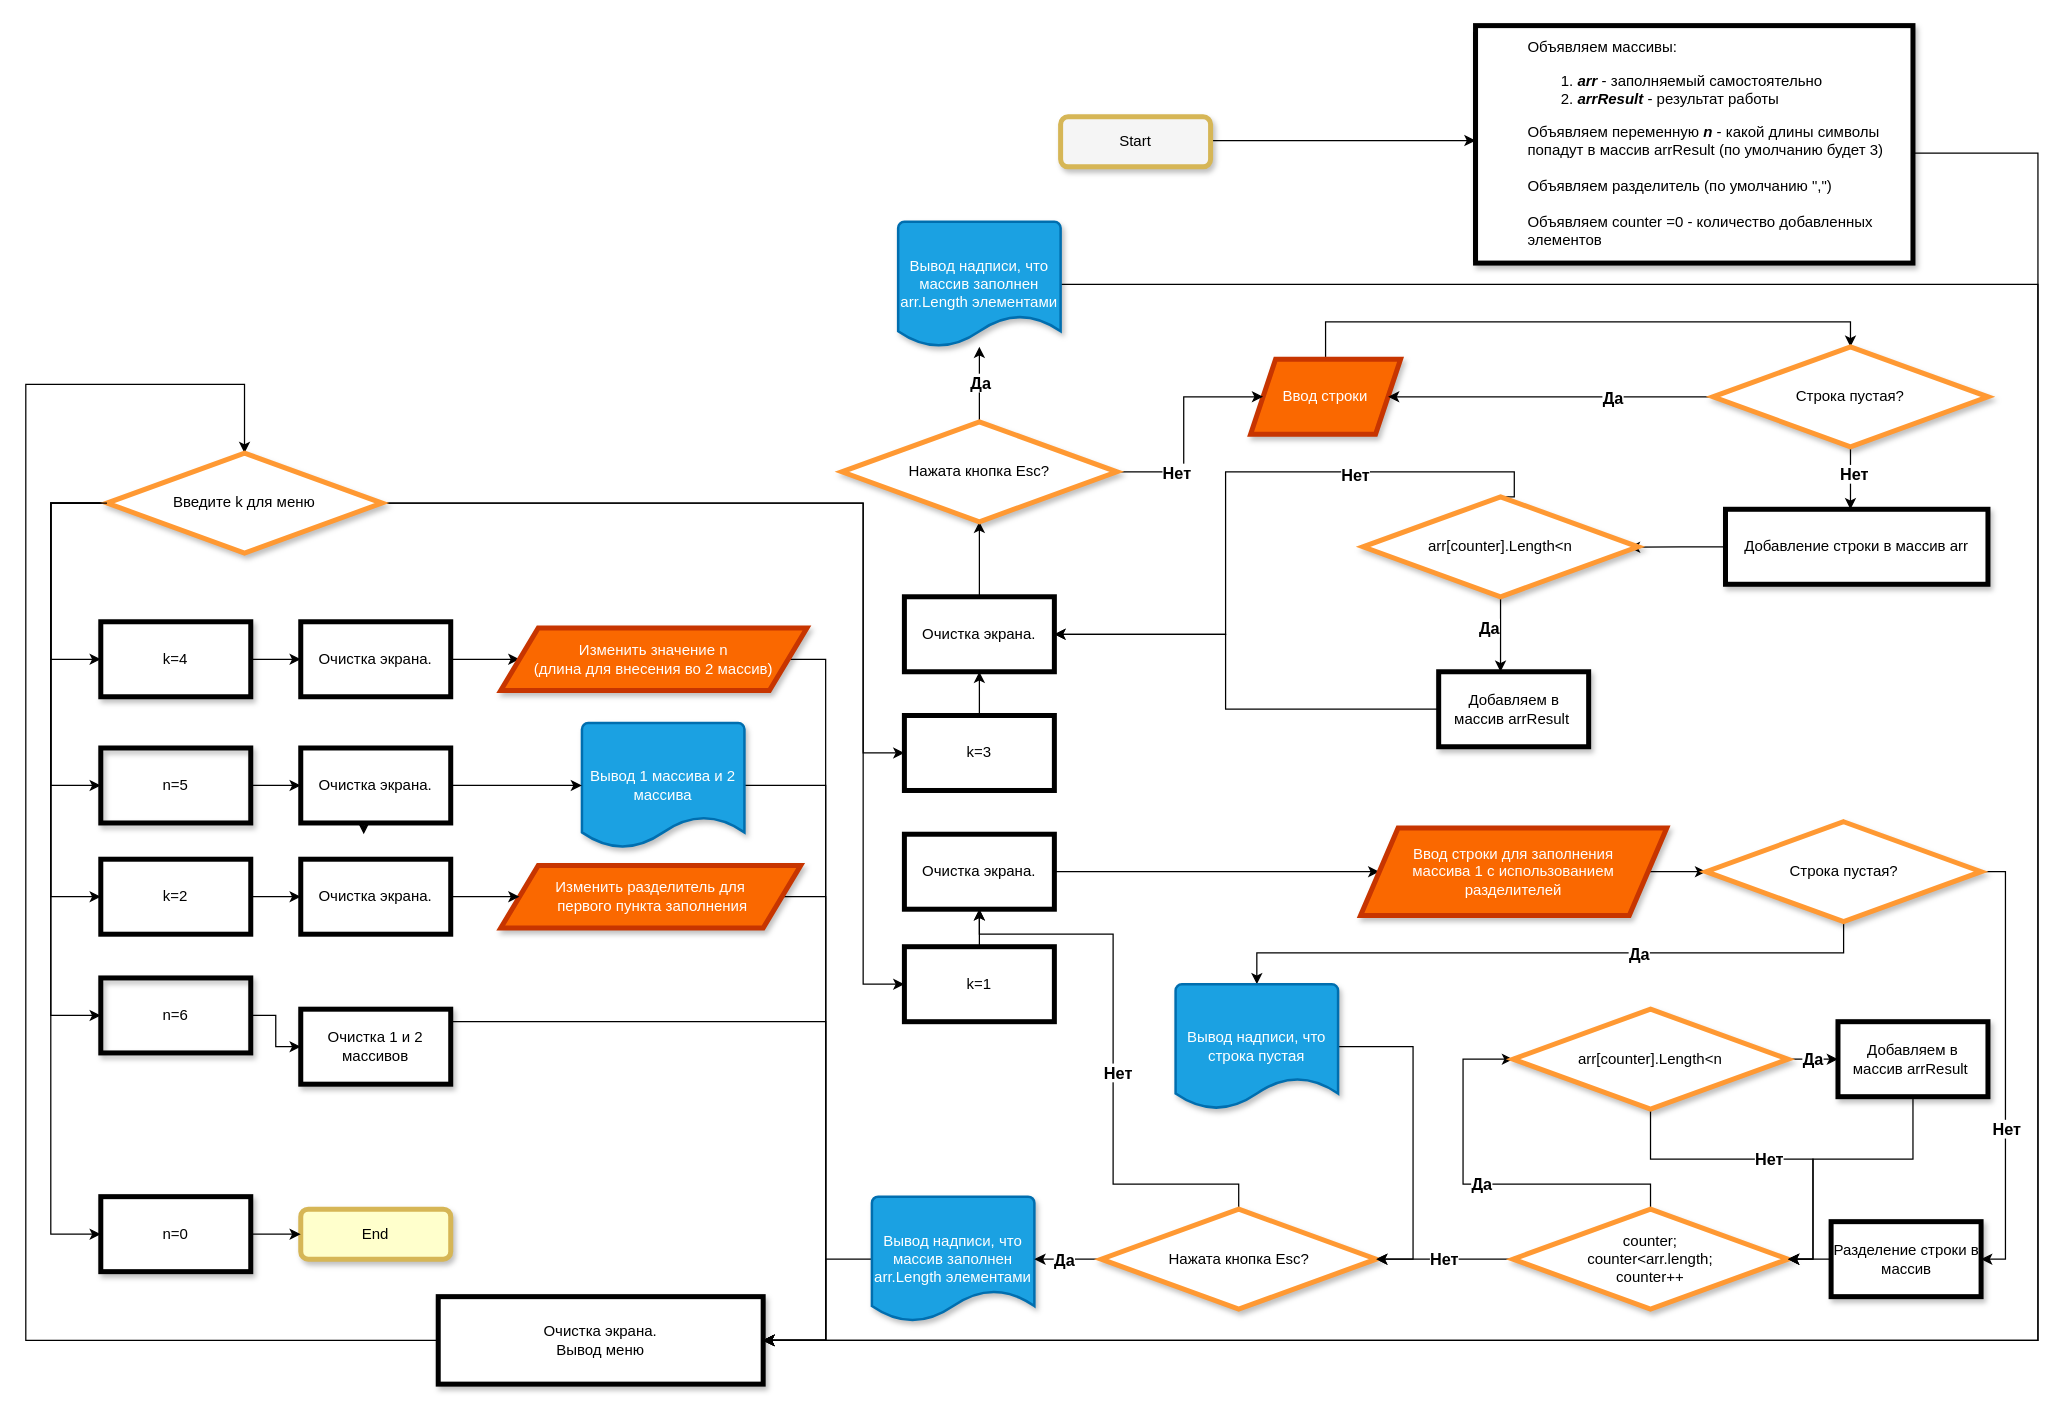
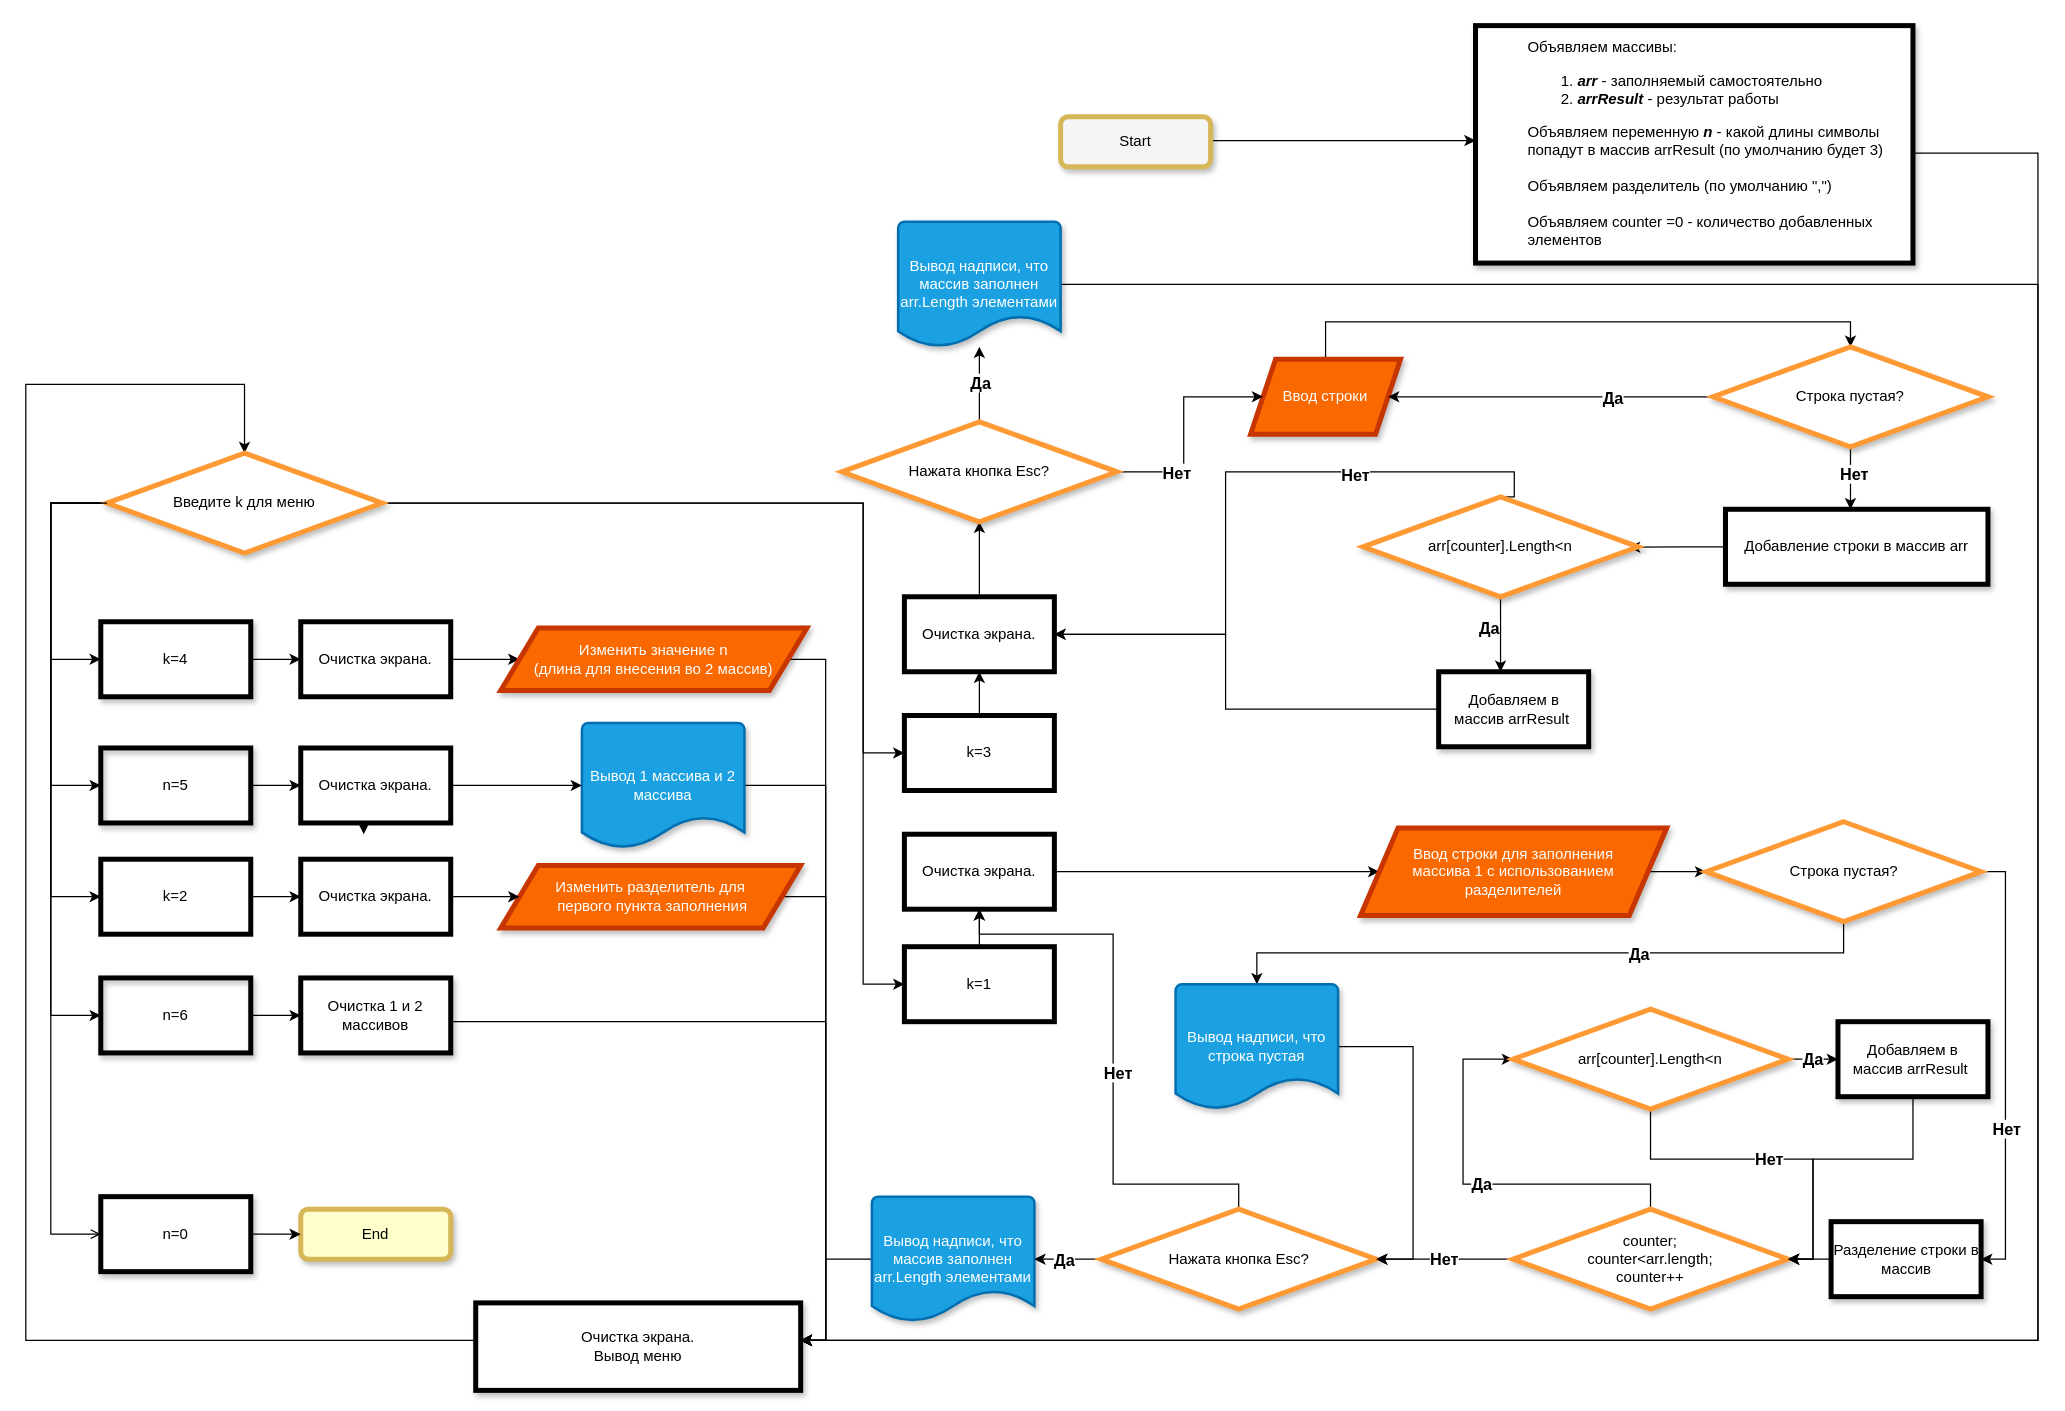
(376, 1047) -> (376, 1016)
(91, 1234) -> (92, 1234)
(601, 1341) -> (638, 1347)
